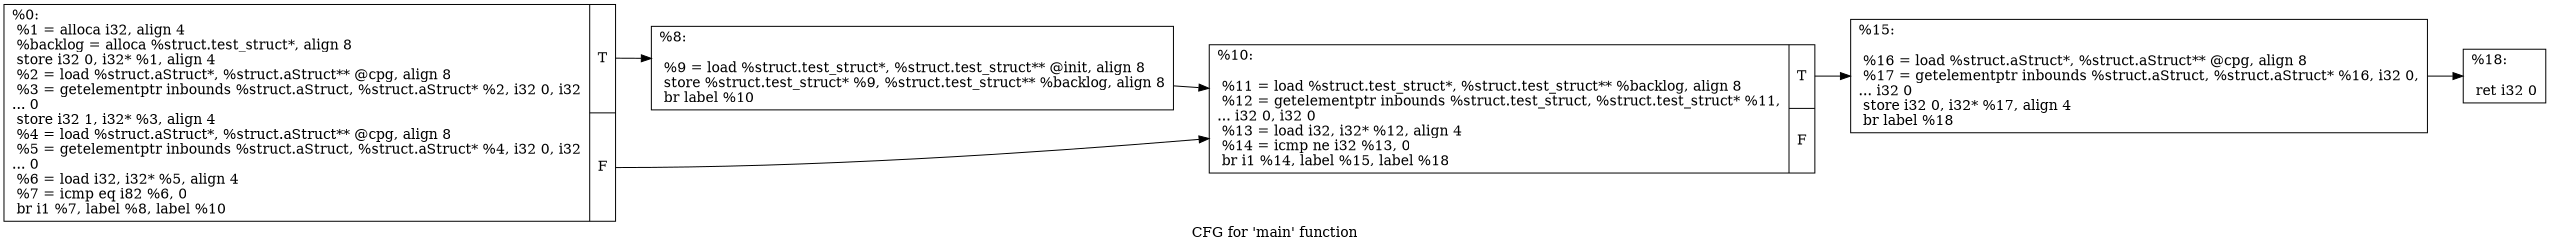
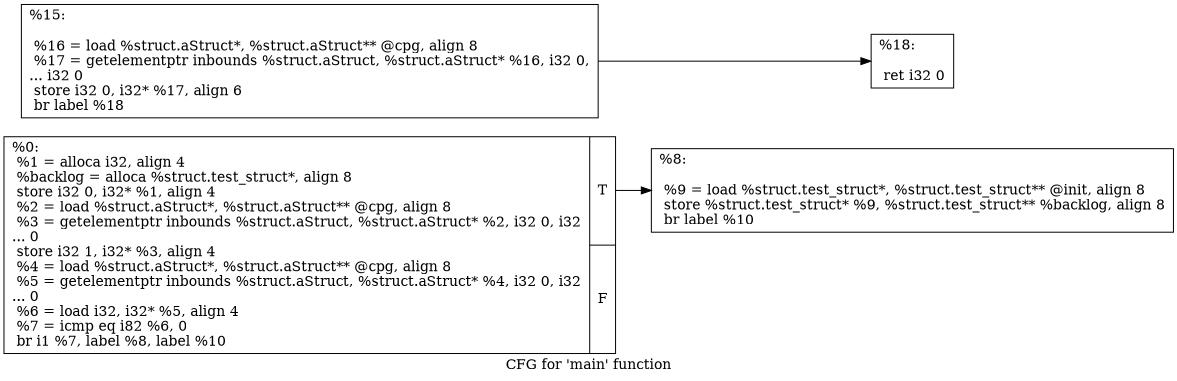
(1965, 106) -> (136, 91)
(1512, 109) -> none
